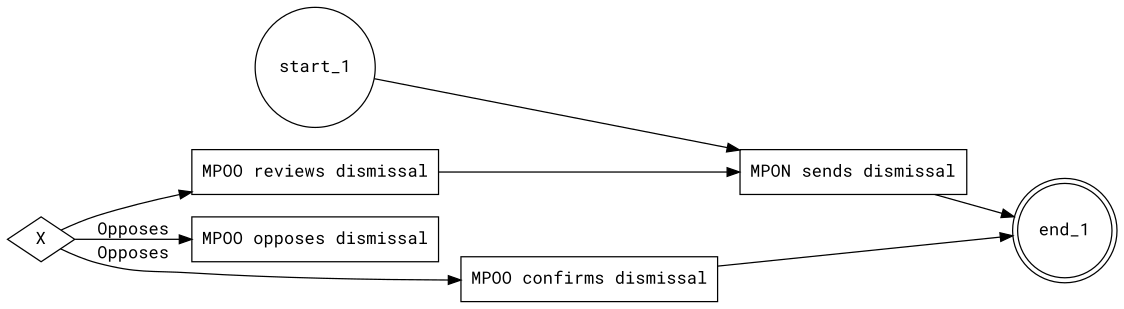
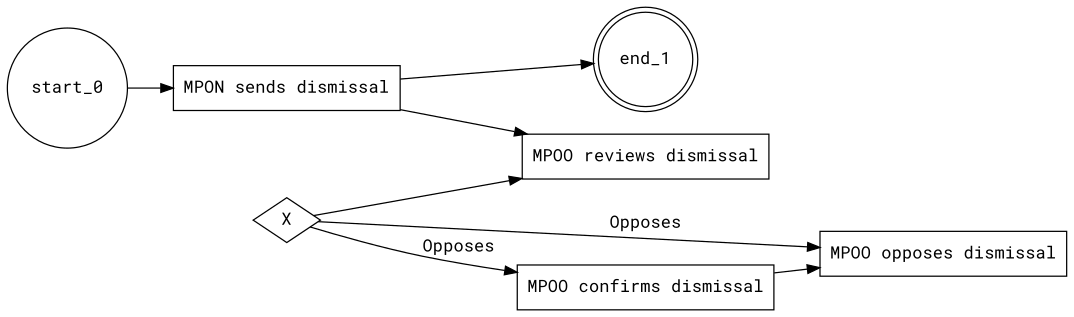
(315, 67) -> (67, 88)
(583, 172) -> (457, 121)
(859, 252) -> (791, 271)
